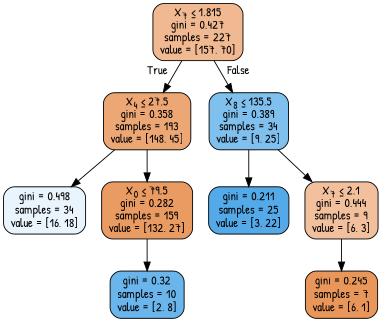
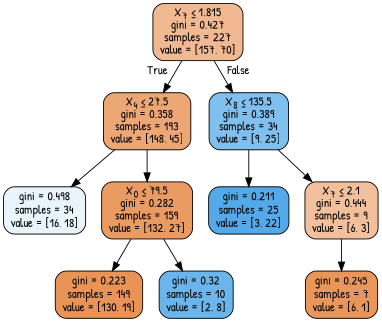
none -> (99, 295)
